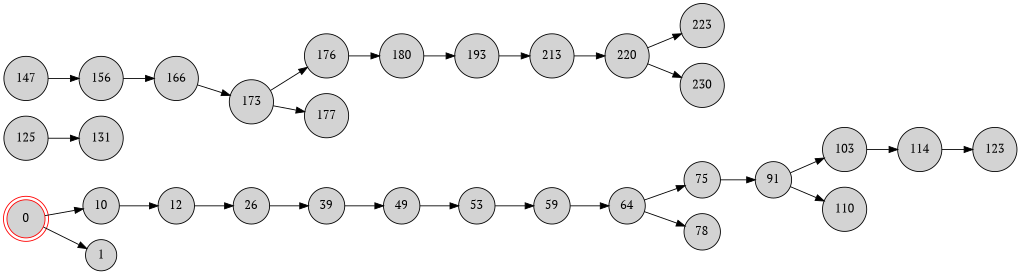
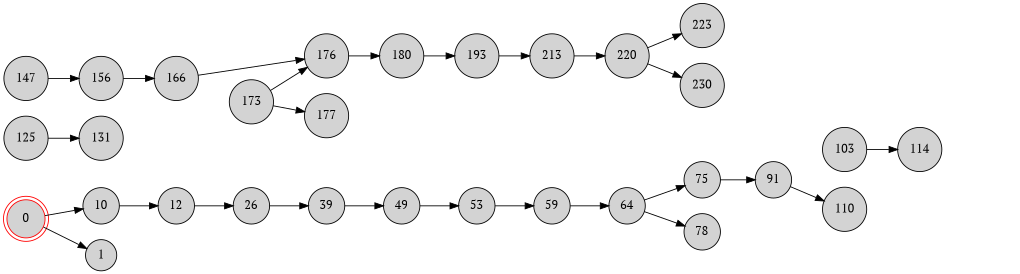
(210, 89) -> (247, 68)
(995, 150) -> none
(803, 167) -> none
